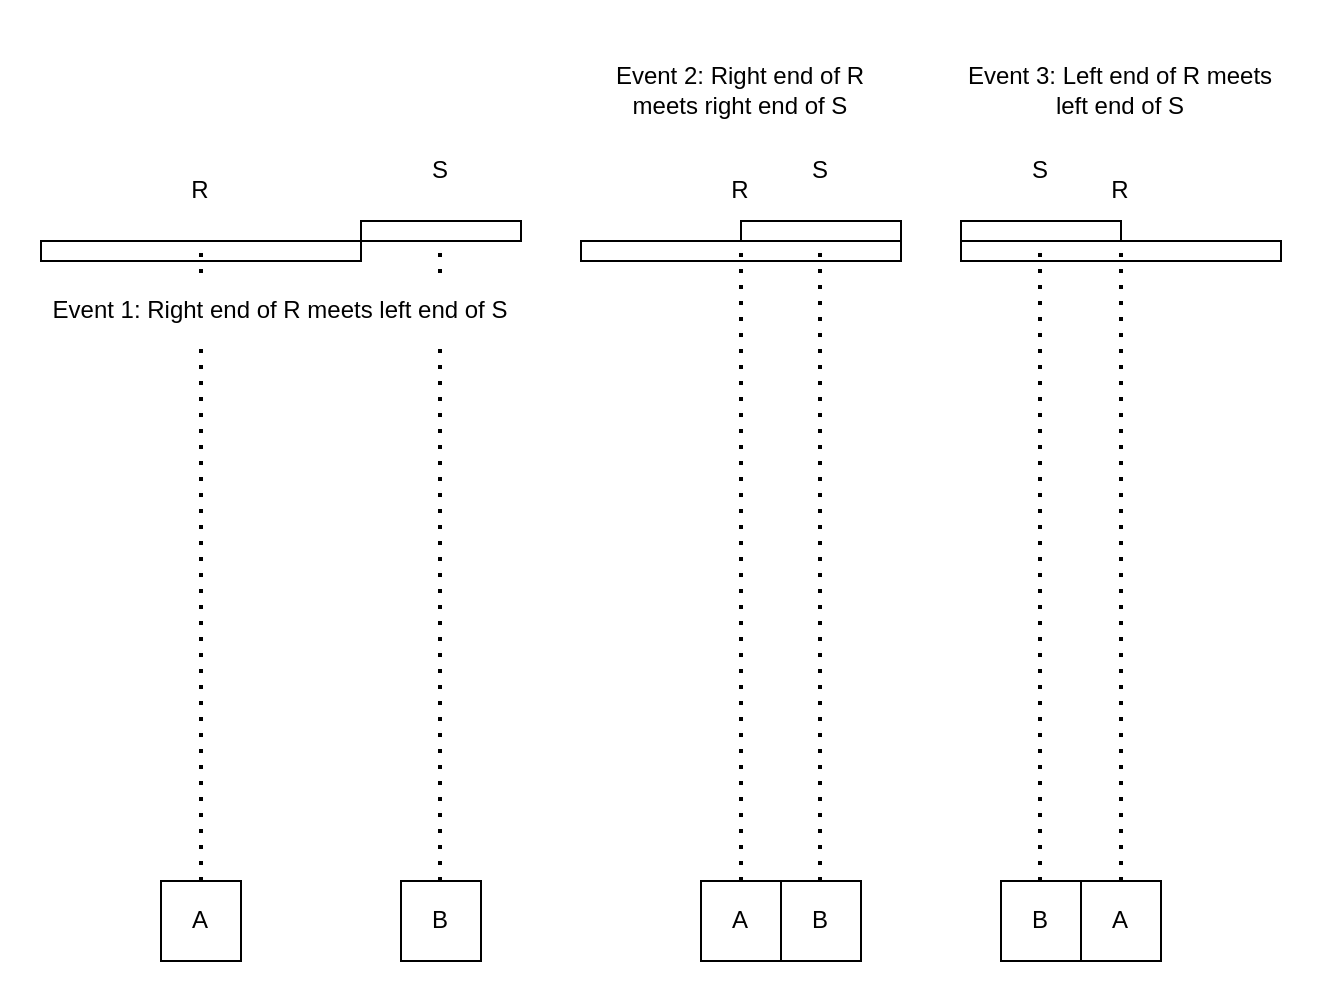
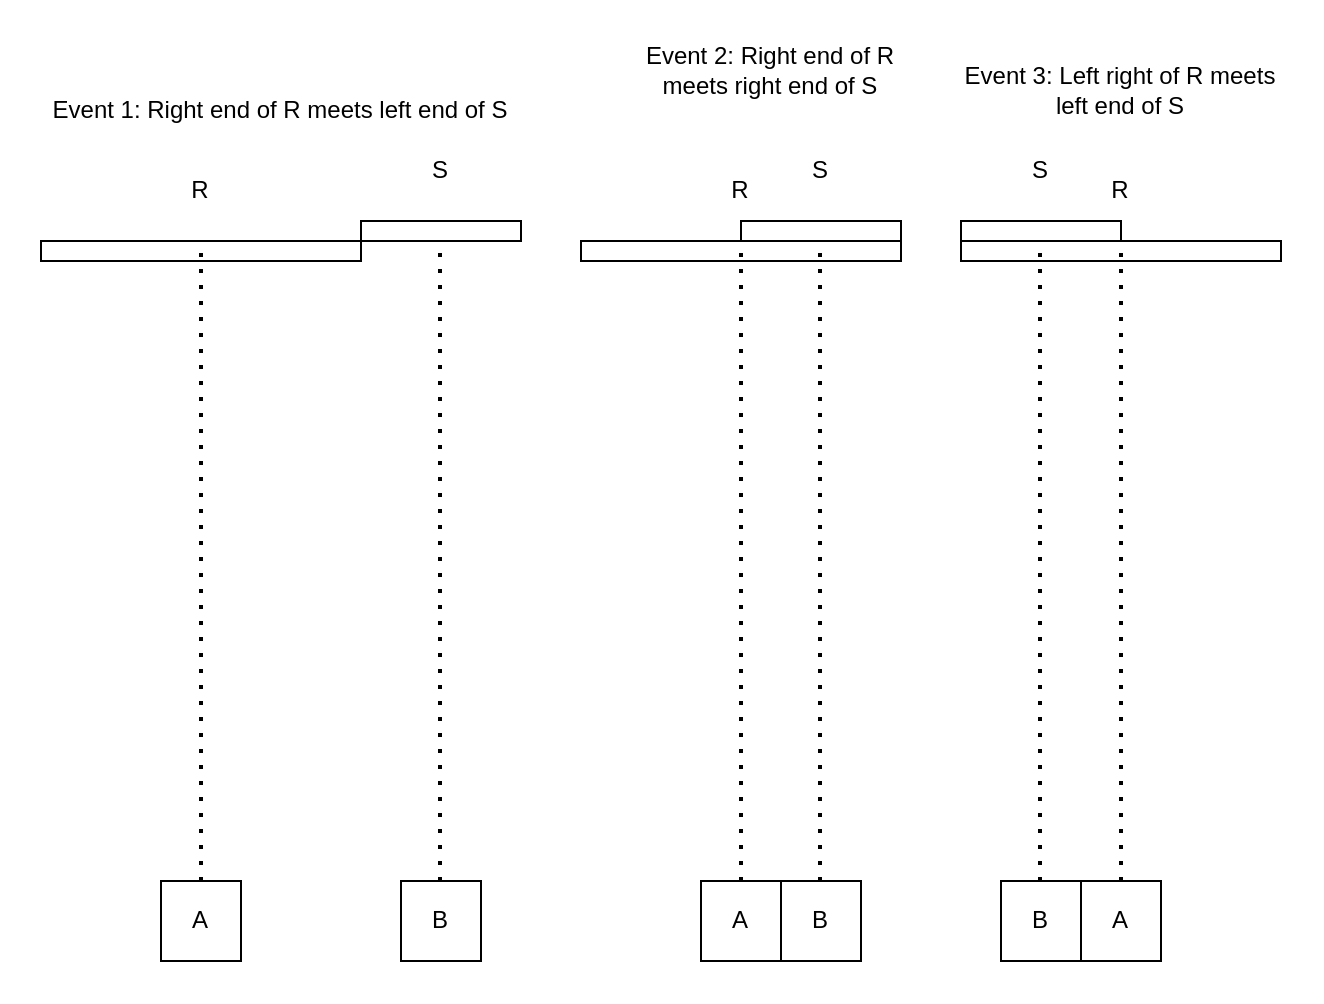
(741, 91) -> (771, 71)
(1121, 91) -> (1121, 91)
(281, 311) -> (281, 111)
